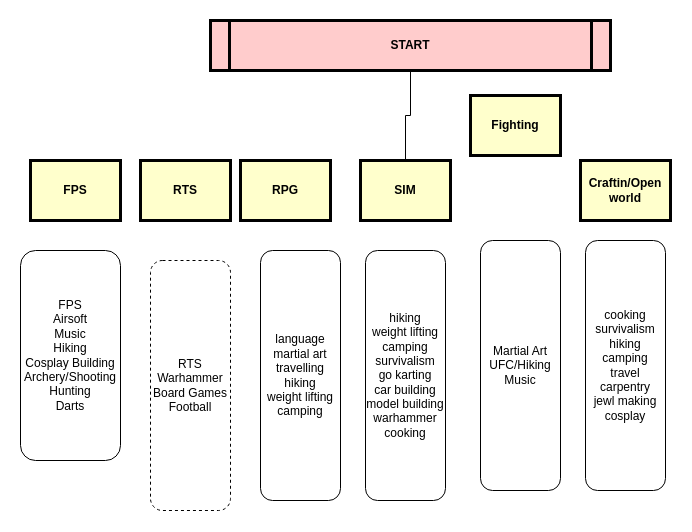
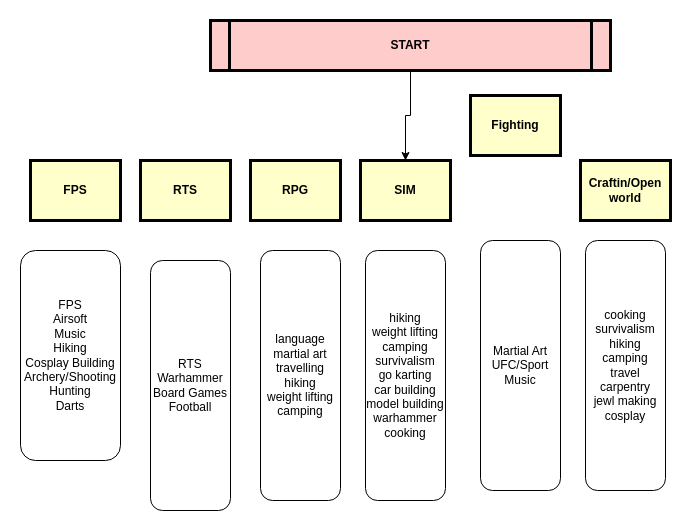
(406, 154) -> (406, 152)
(286, 191) -> (296, 191)
(521, 366) -> (521, 366)
(191, 386) -> (191, 386)
